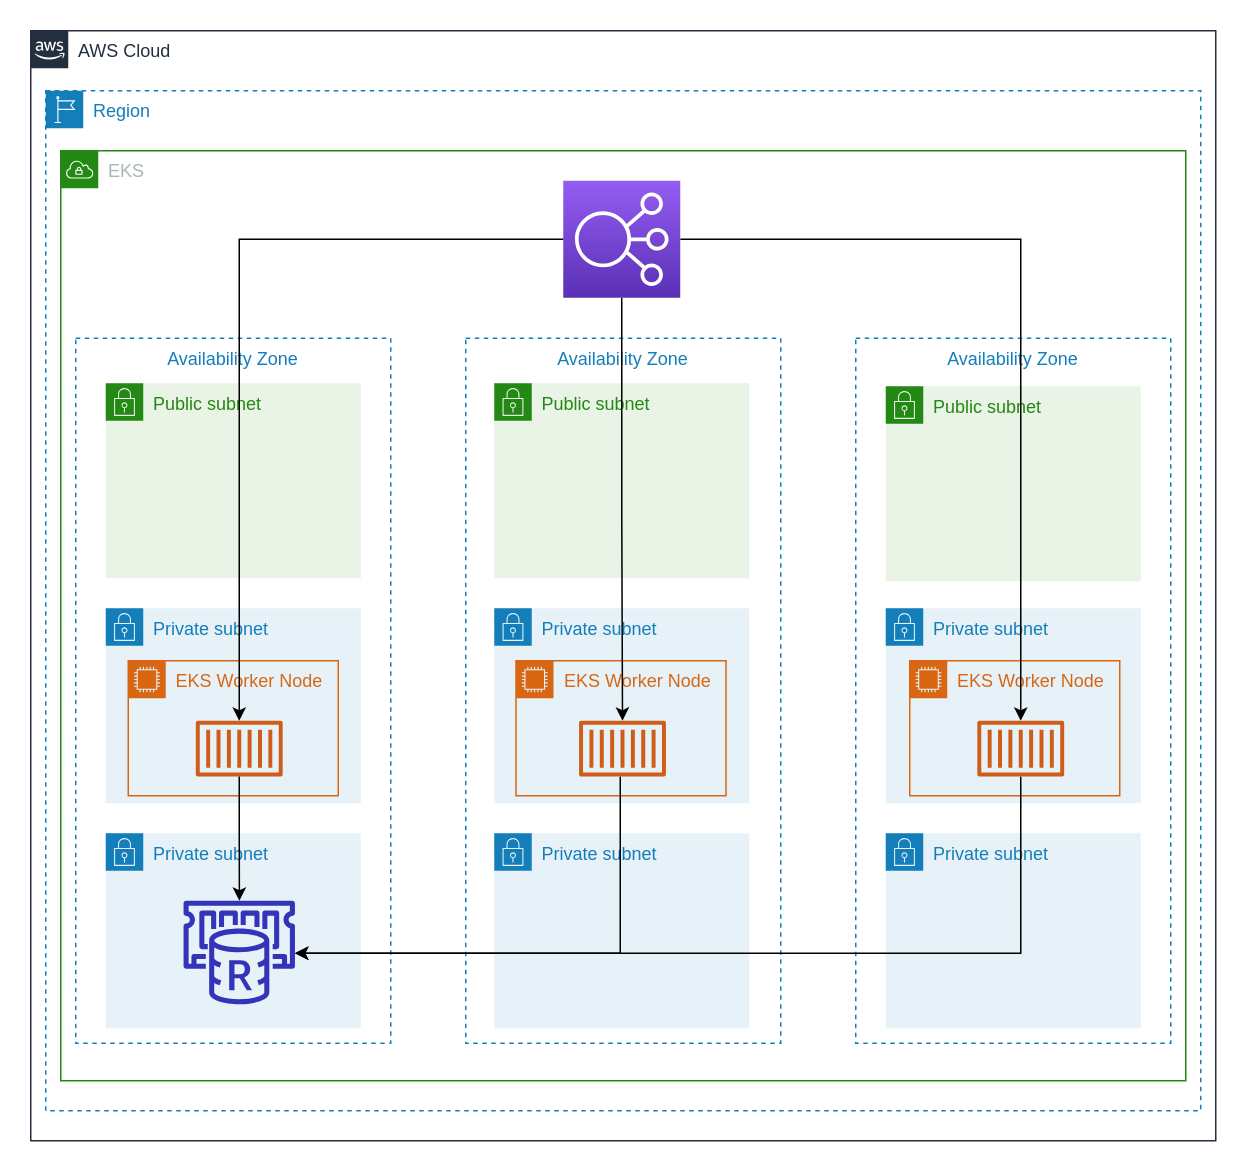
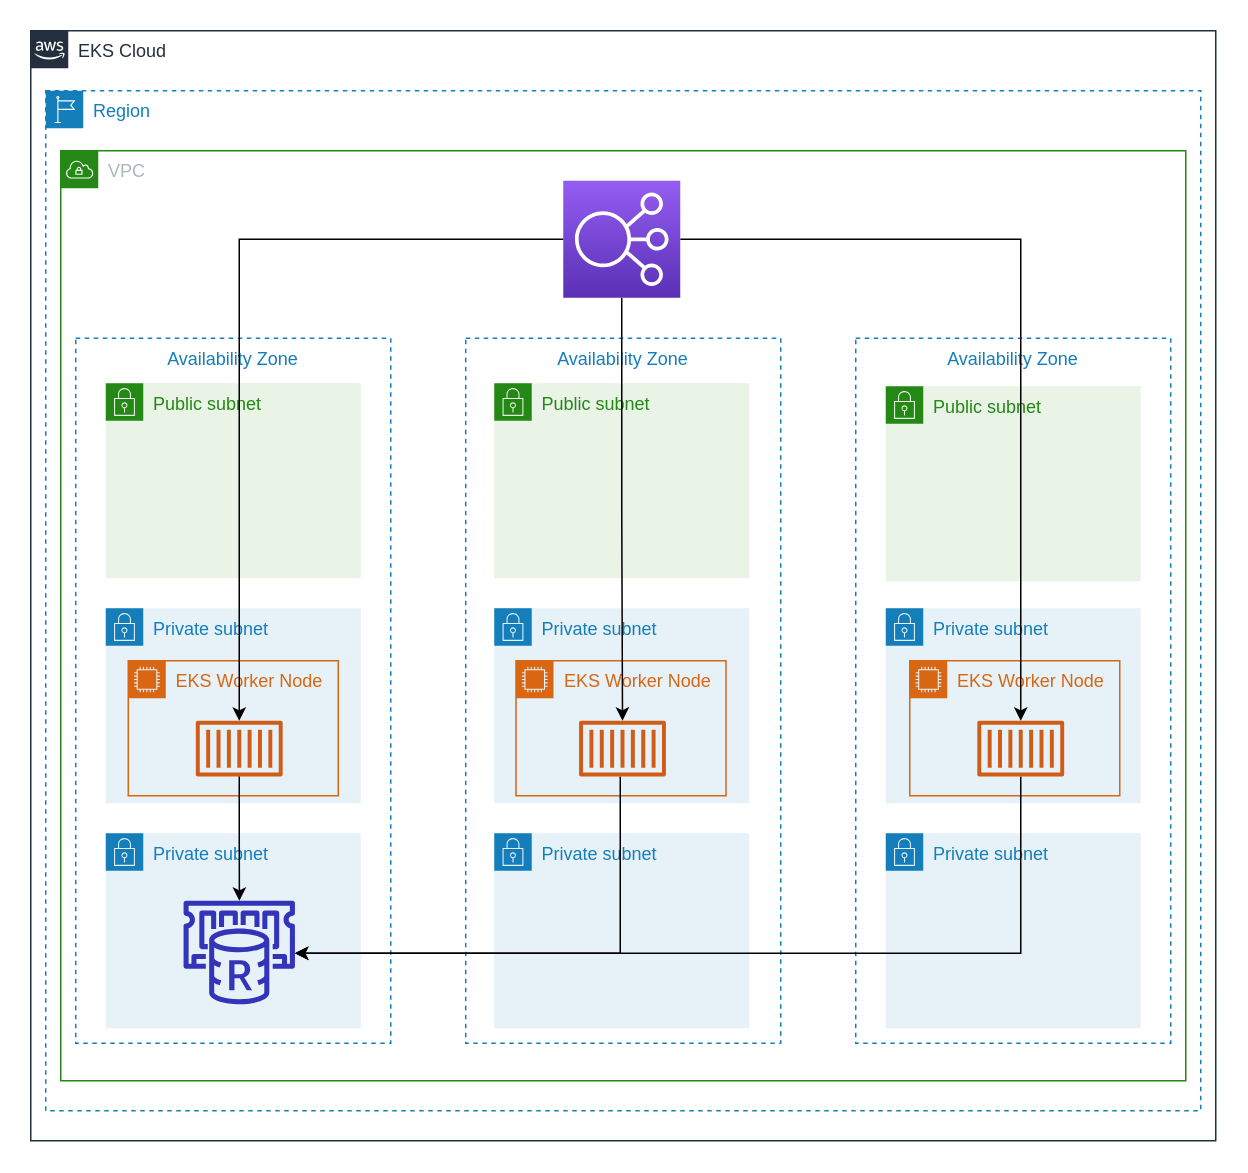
(119, 52) -> (119, 52)
(124, 172) -> (124, 172)
